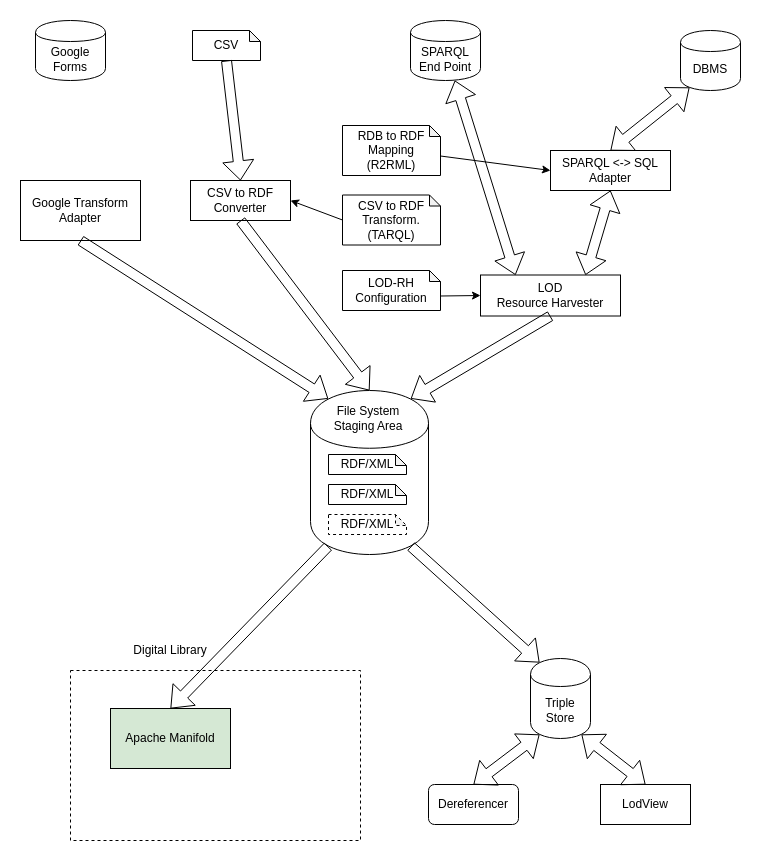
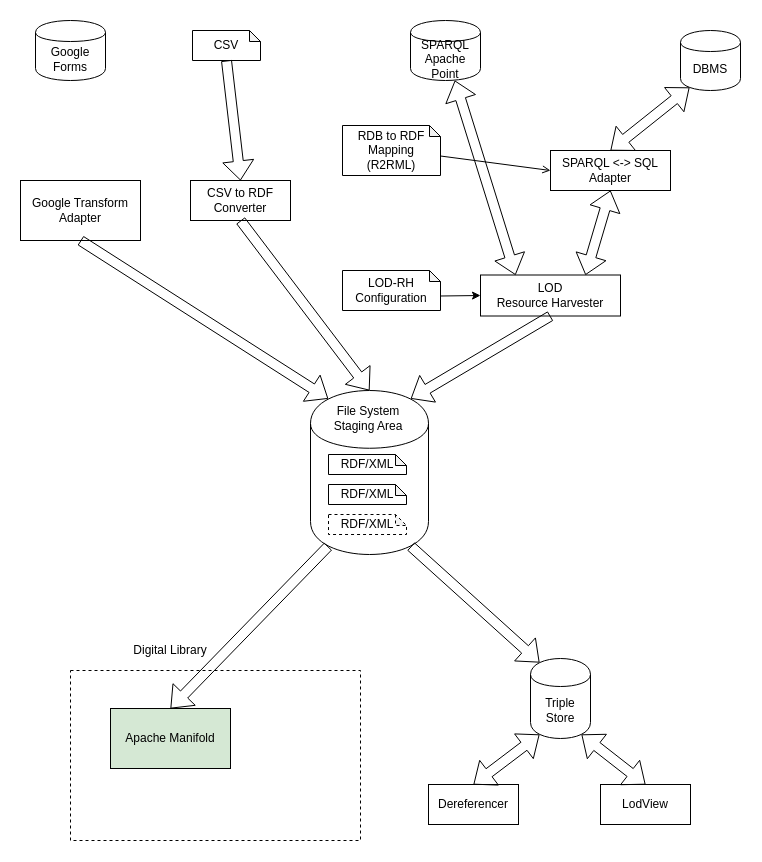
(446, 60) -> (446, 60)
(542, 169) -> (543, 170)
(320, 212) -> none
(392, 220) -> none
(474, 805) -> (474, 805)
